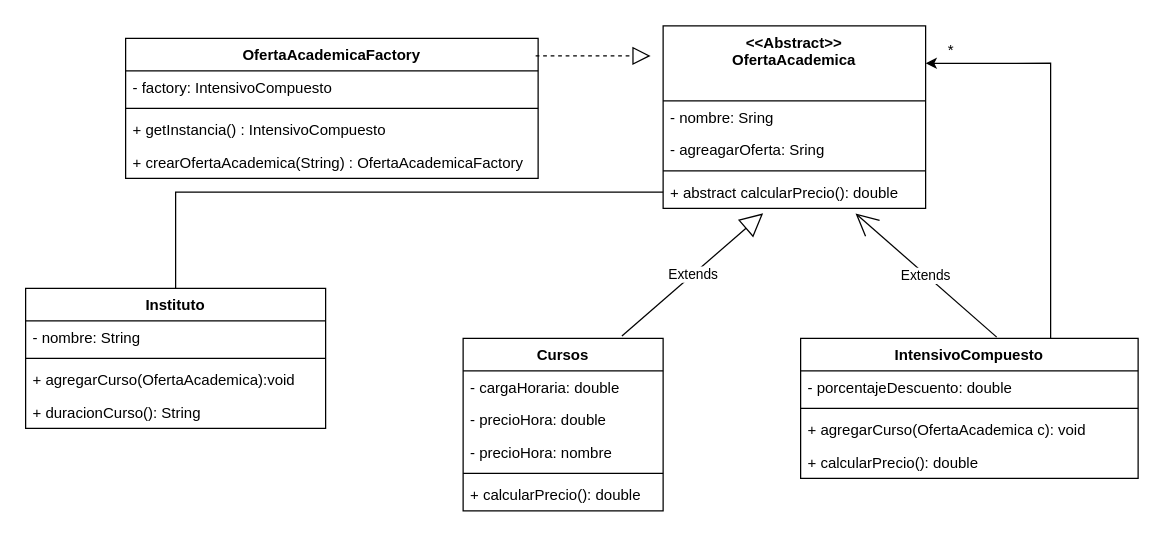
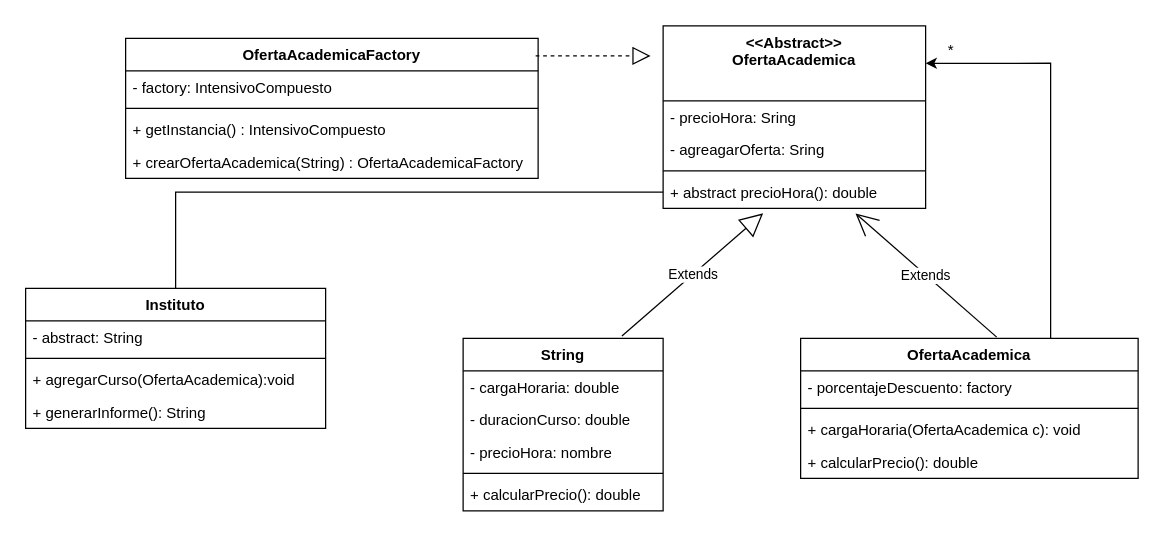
(725, 118) -> (740, 118)
(801, 193) -> (789, 193)
(92, 338) -> (100, 338)
(563, 355) -> (563, 355)
(969, 355) -> (969, 355)
(922, 388) -> (928, 388)
(128, 413) -> (134, 413)
(544, 420) -> (557, 420)
(960, 430) -> (958, 430)
